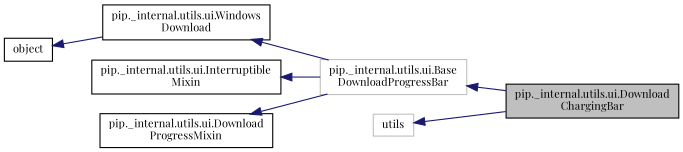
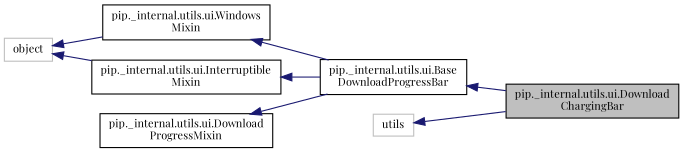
(186, 22) -> (186, 22)
(28, 50) -> (28, 50)
none -> (77, 58)
(394, 77) -> (394, 77)
